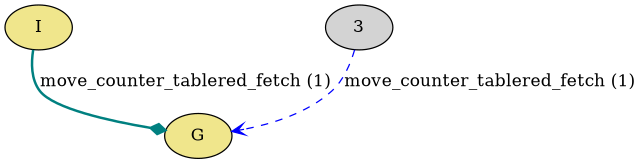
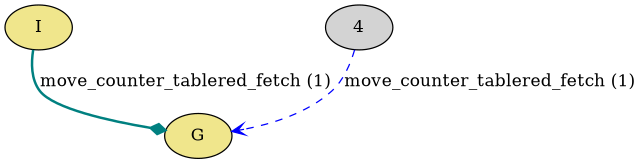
(359, 27) -> (359, 27)
